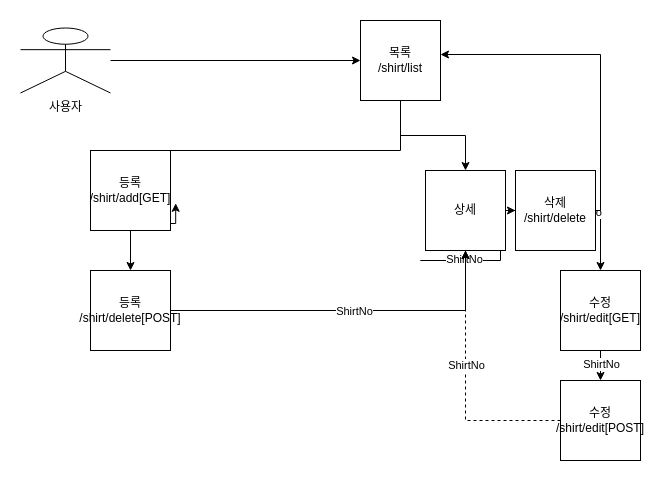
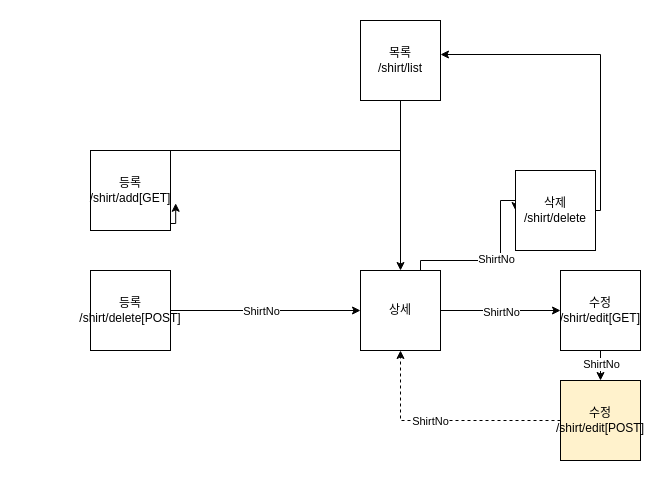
(66, 61) -> none
(232, 61) -> none
(466, 211) -> (401, 311)
(131, 247) -> none
(601, 421) -> (601, 421)
